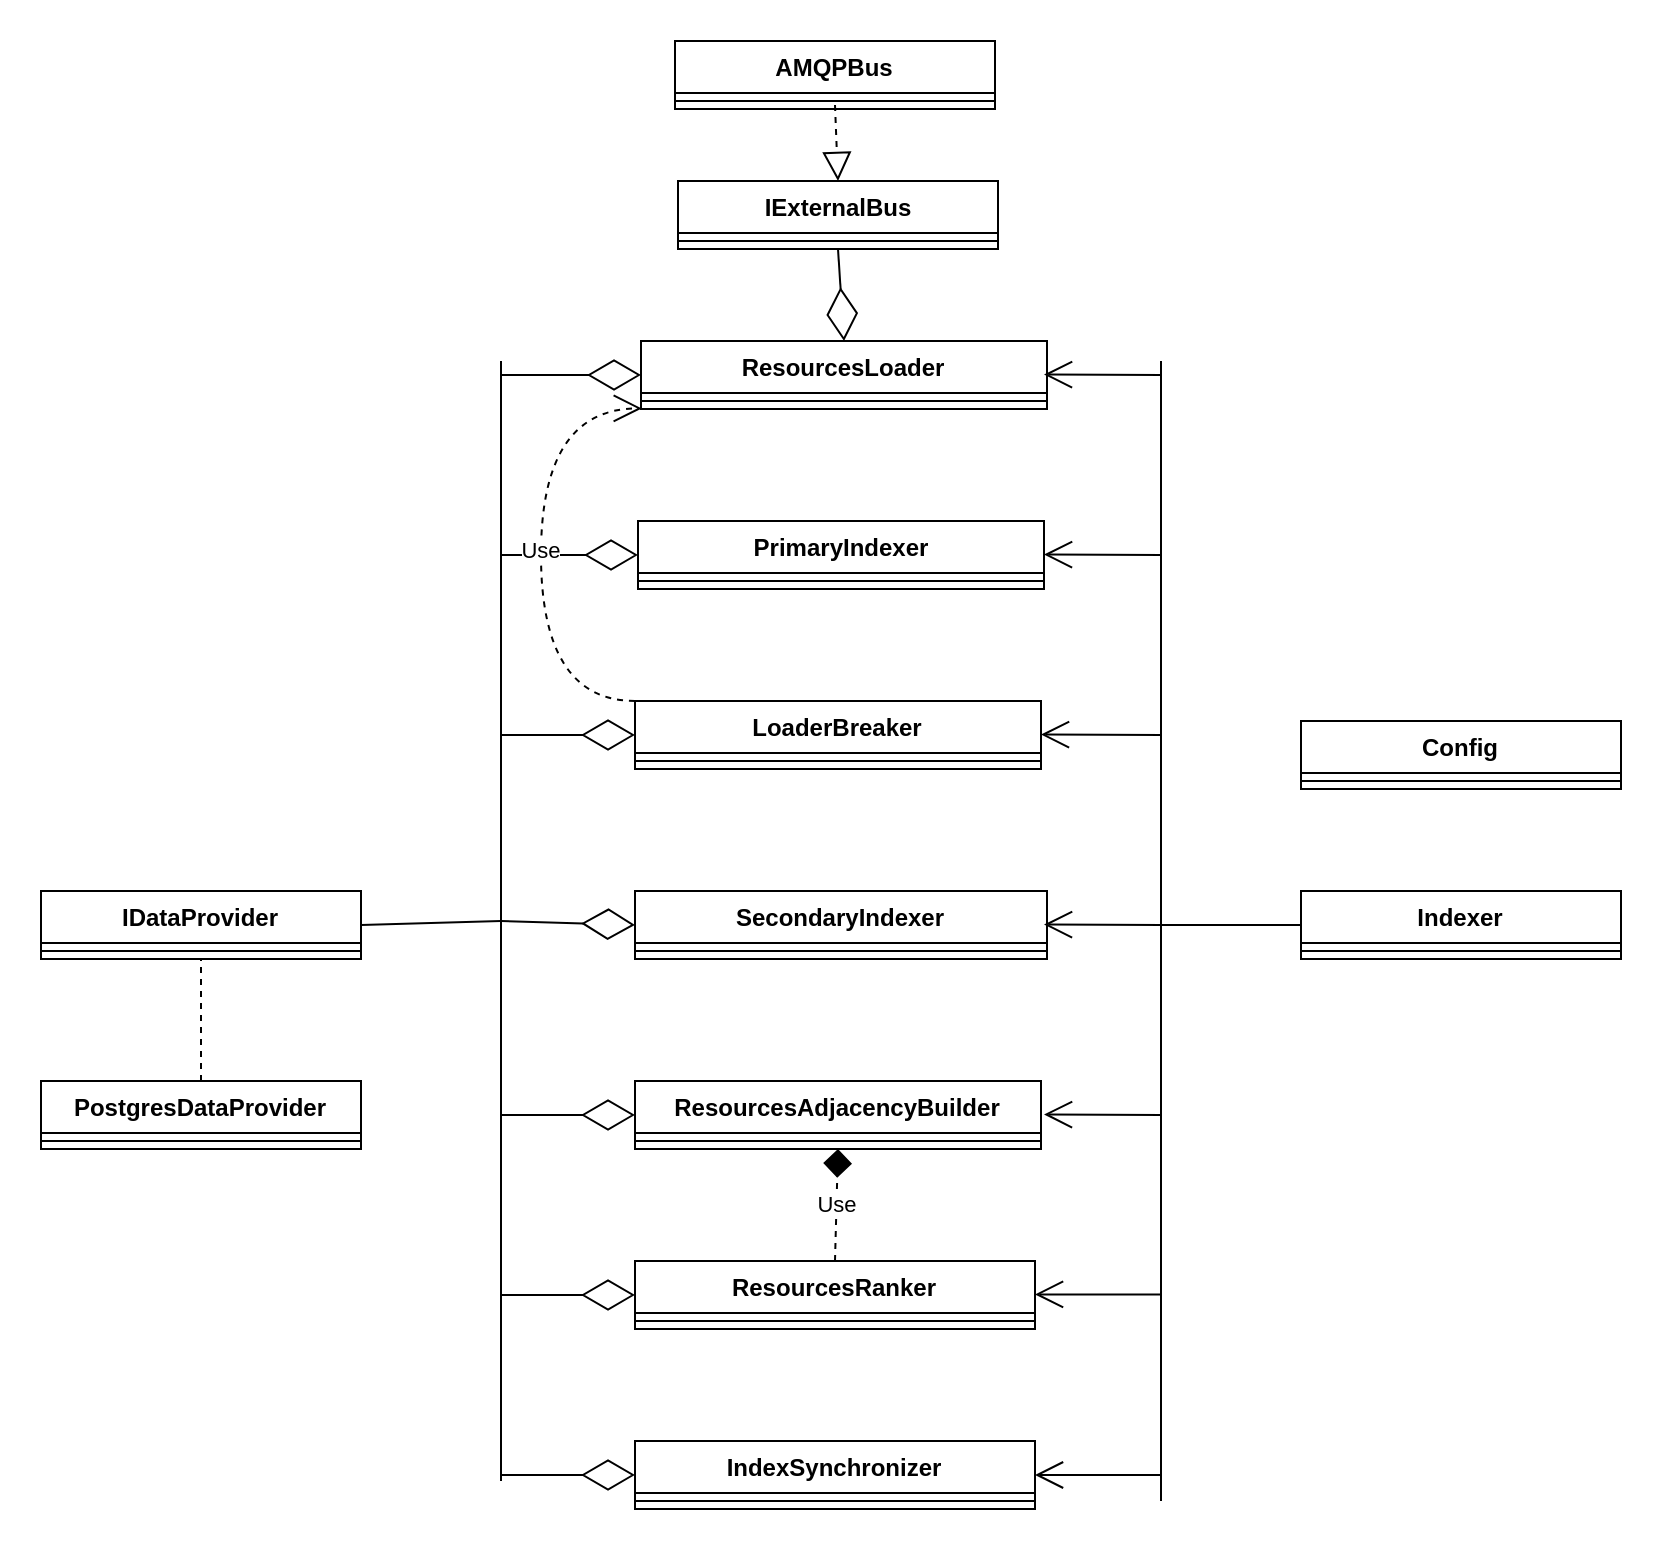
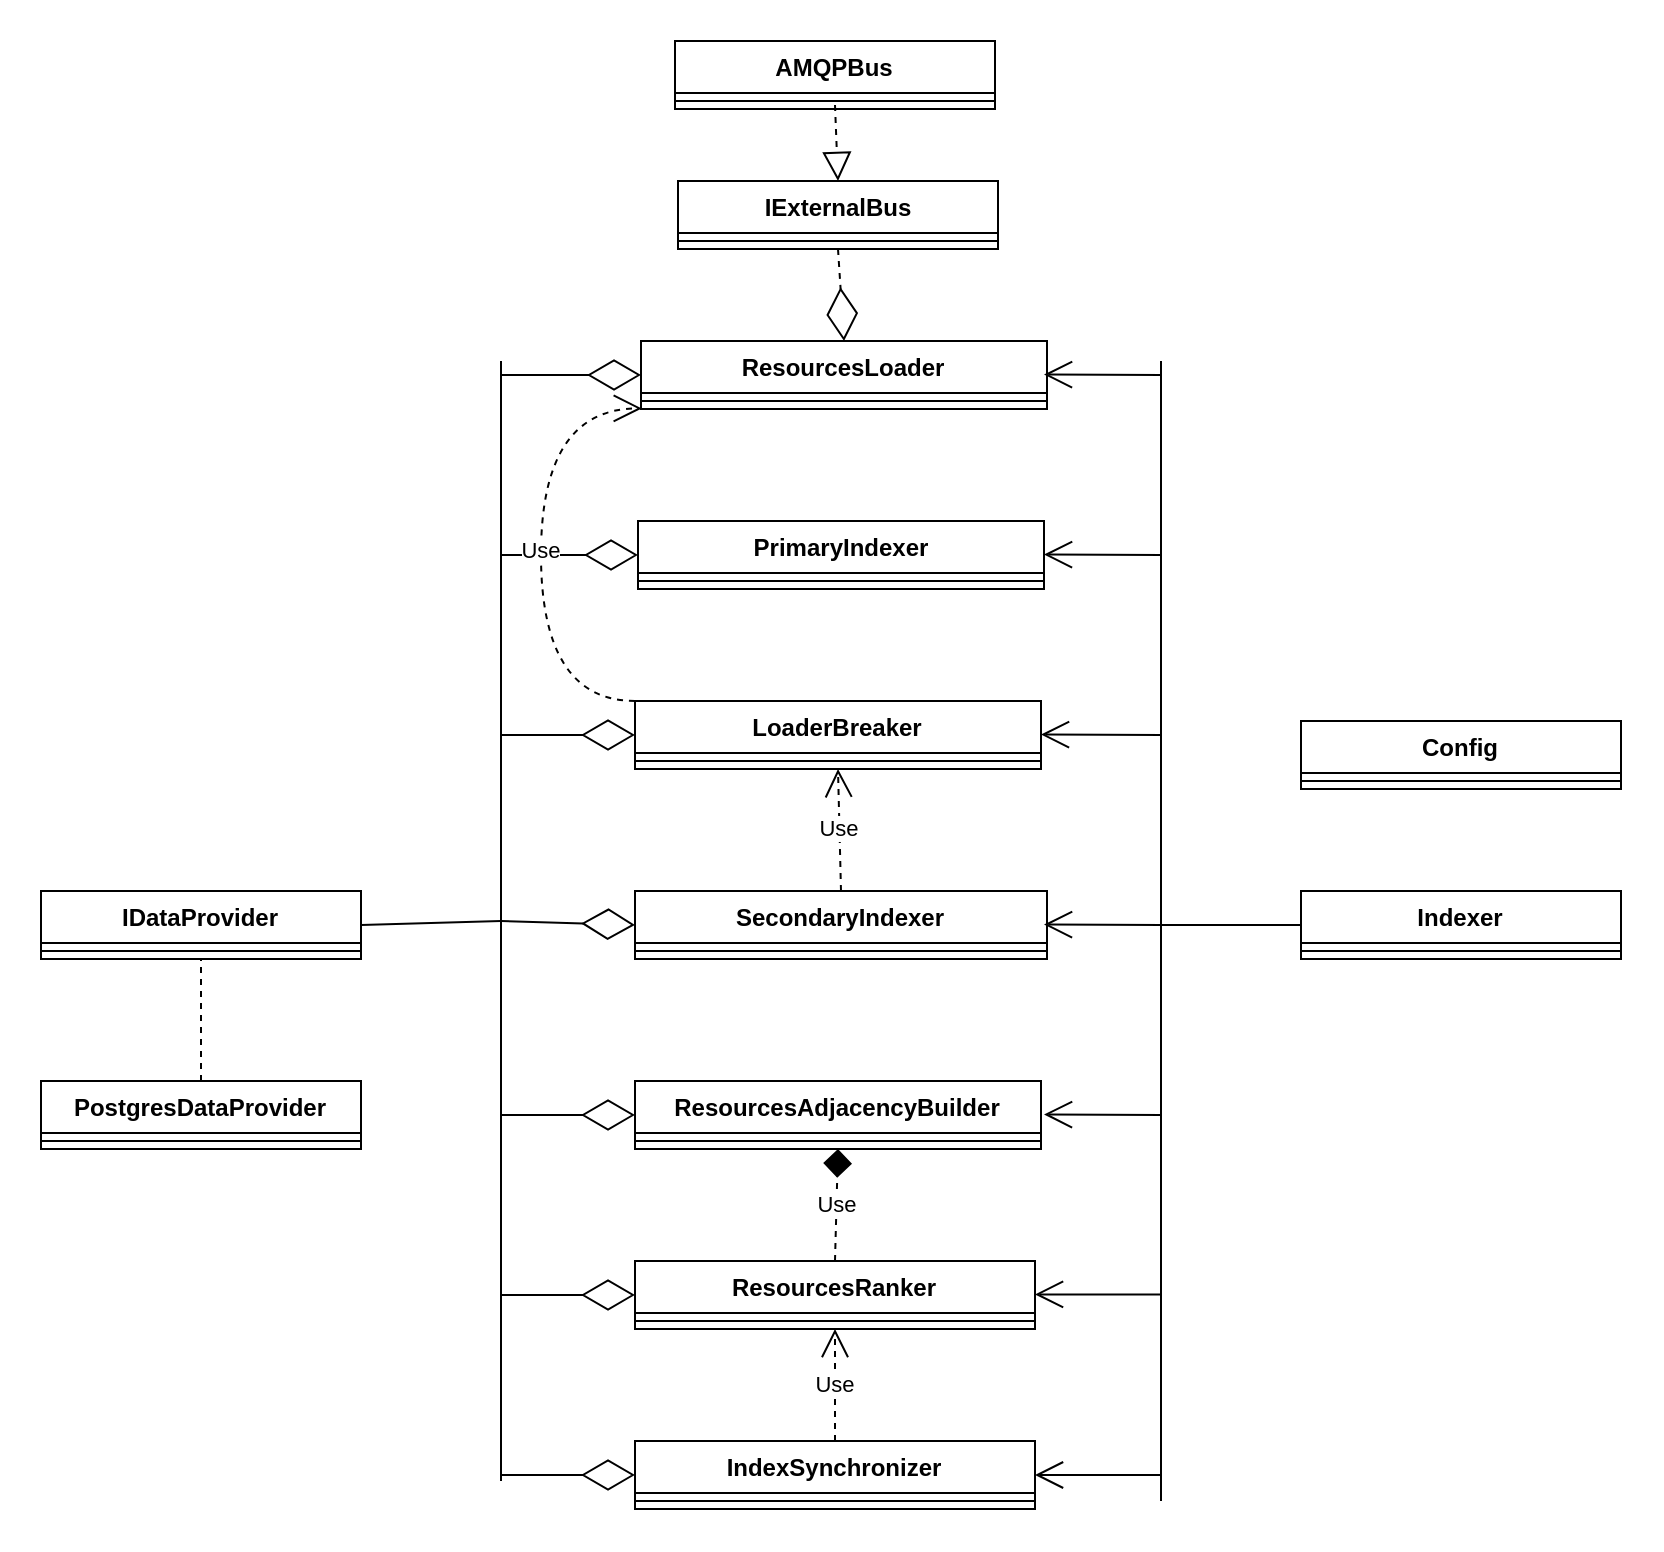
(839, 269) -> (839, 269)
none -> (840, 833)
none -> (835, 1410)
